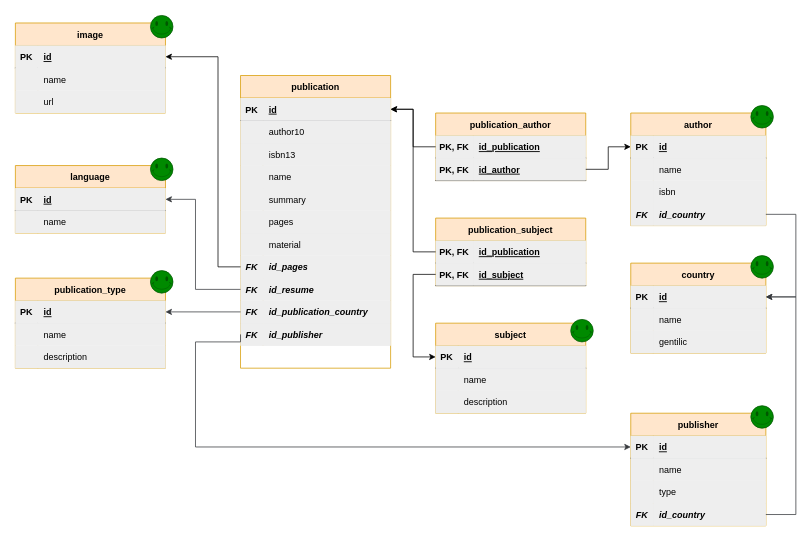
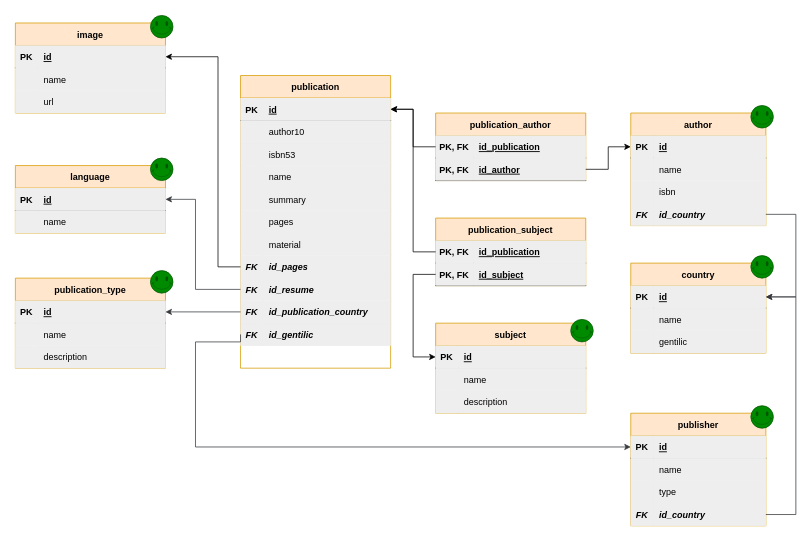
(282, 155) -> (282, 155)
(295, 335) -> (292, 335)
